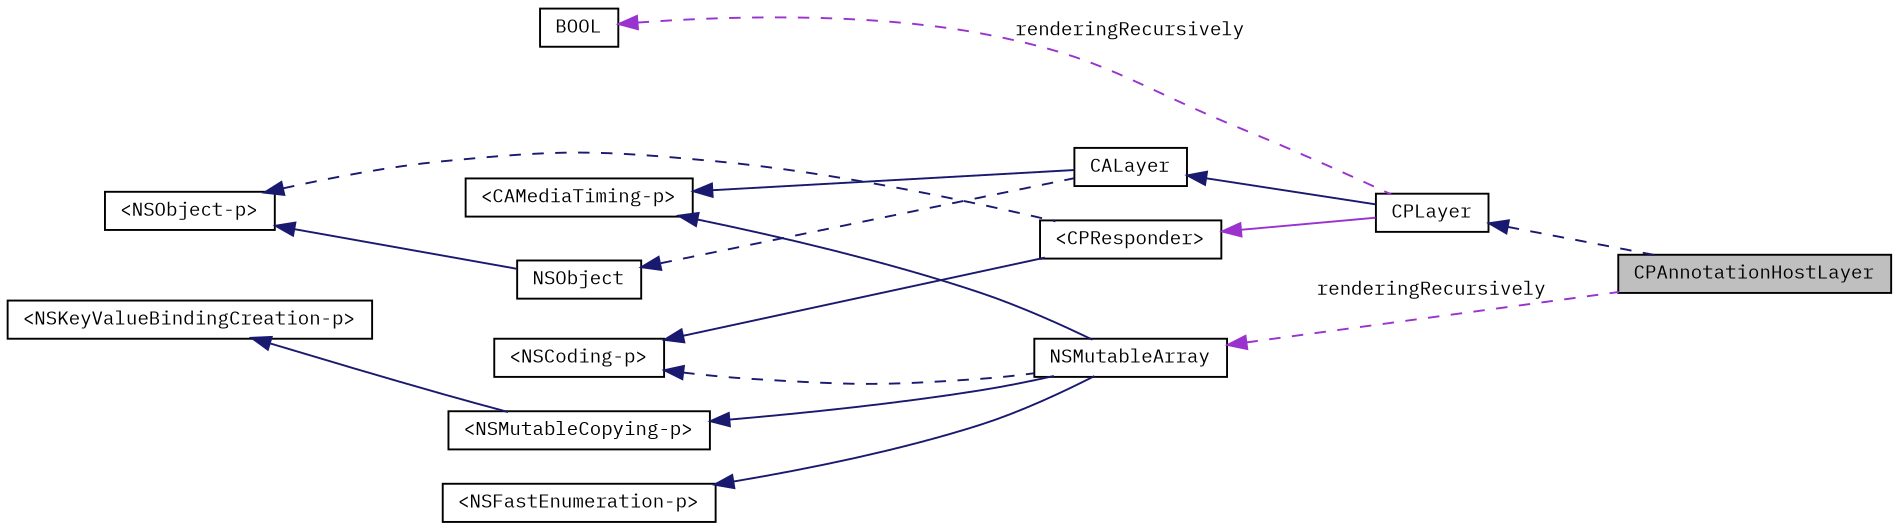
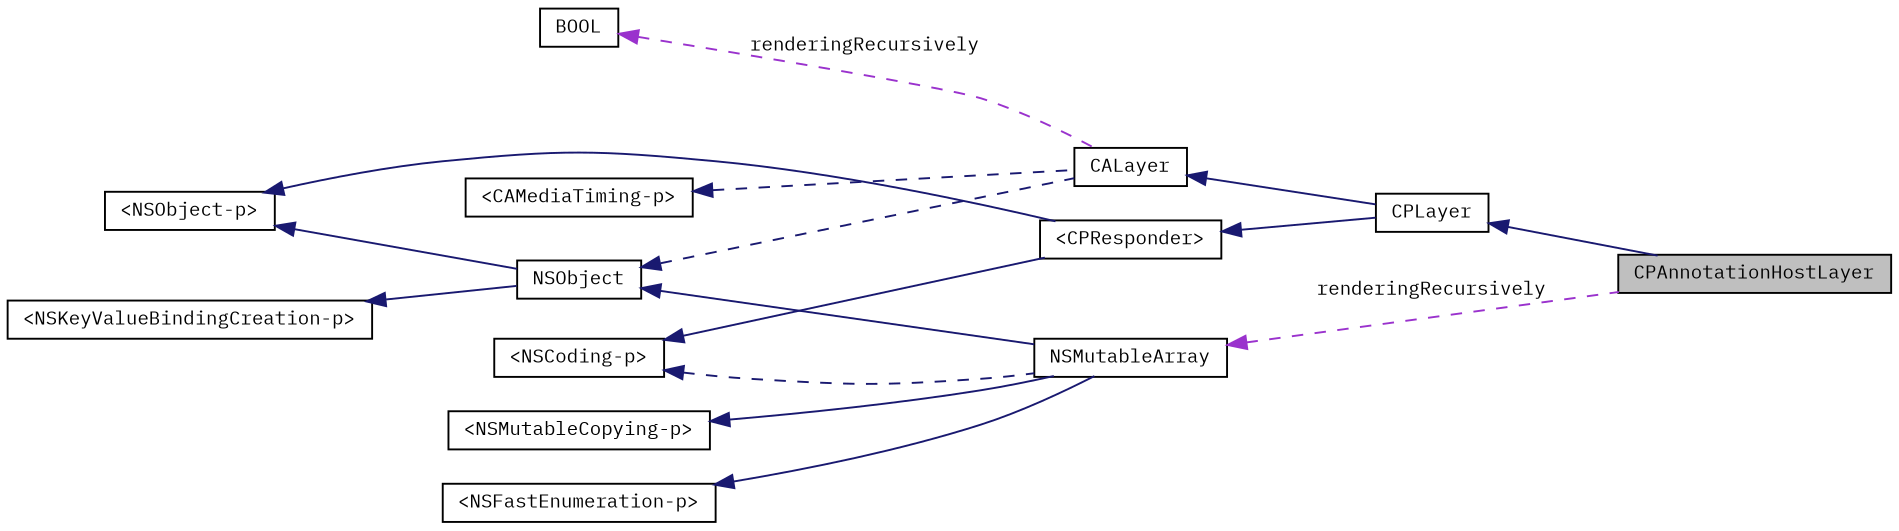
(1029, 44) -> (872, 76)
(671, 157) -> (671, 157)
(921, 179) -> (921, 179)
(1308, 224) -> (1308, 224)
(1583, 241) -> (1583, 241)
(899, 268) -> (847, 318)
(389, 379) -> (451, 293)
